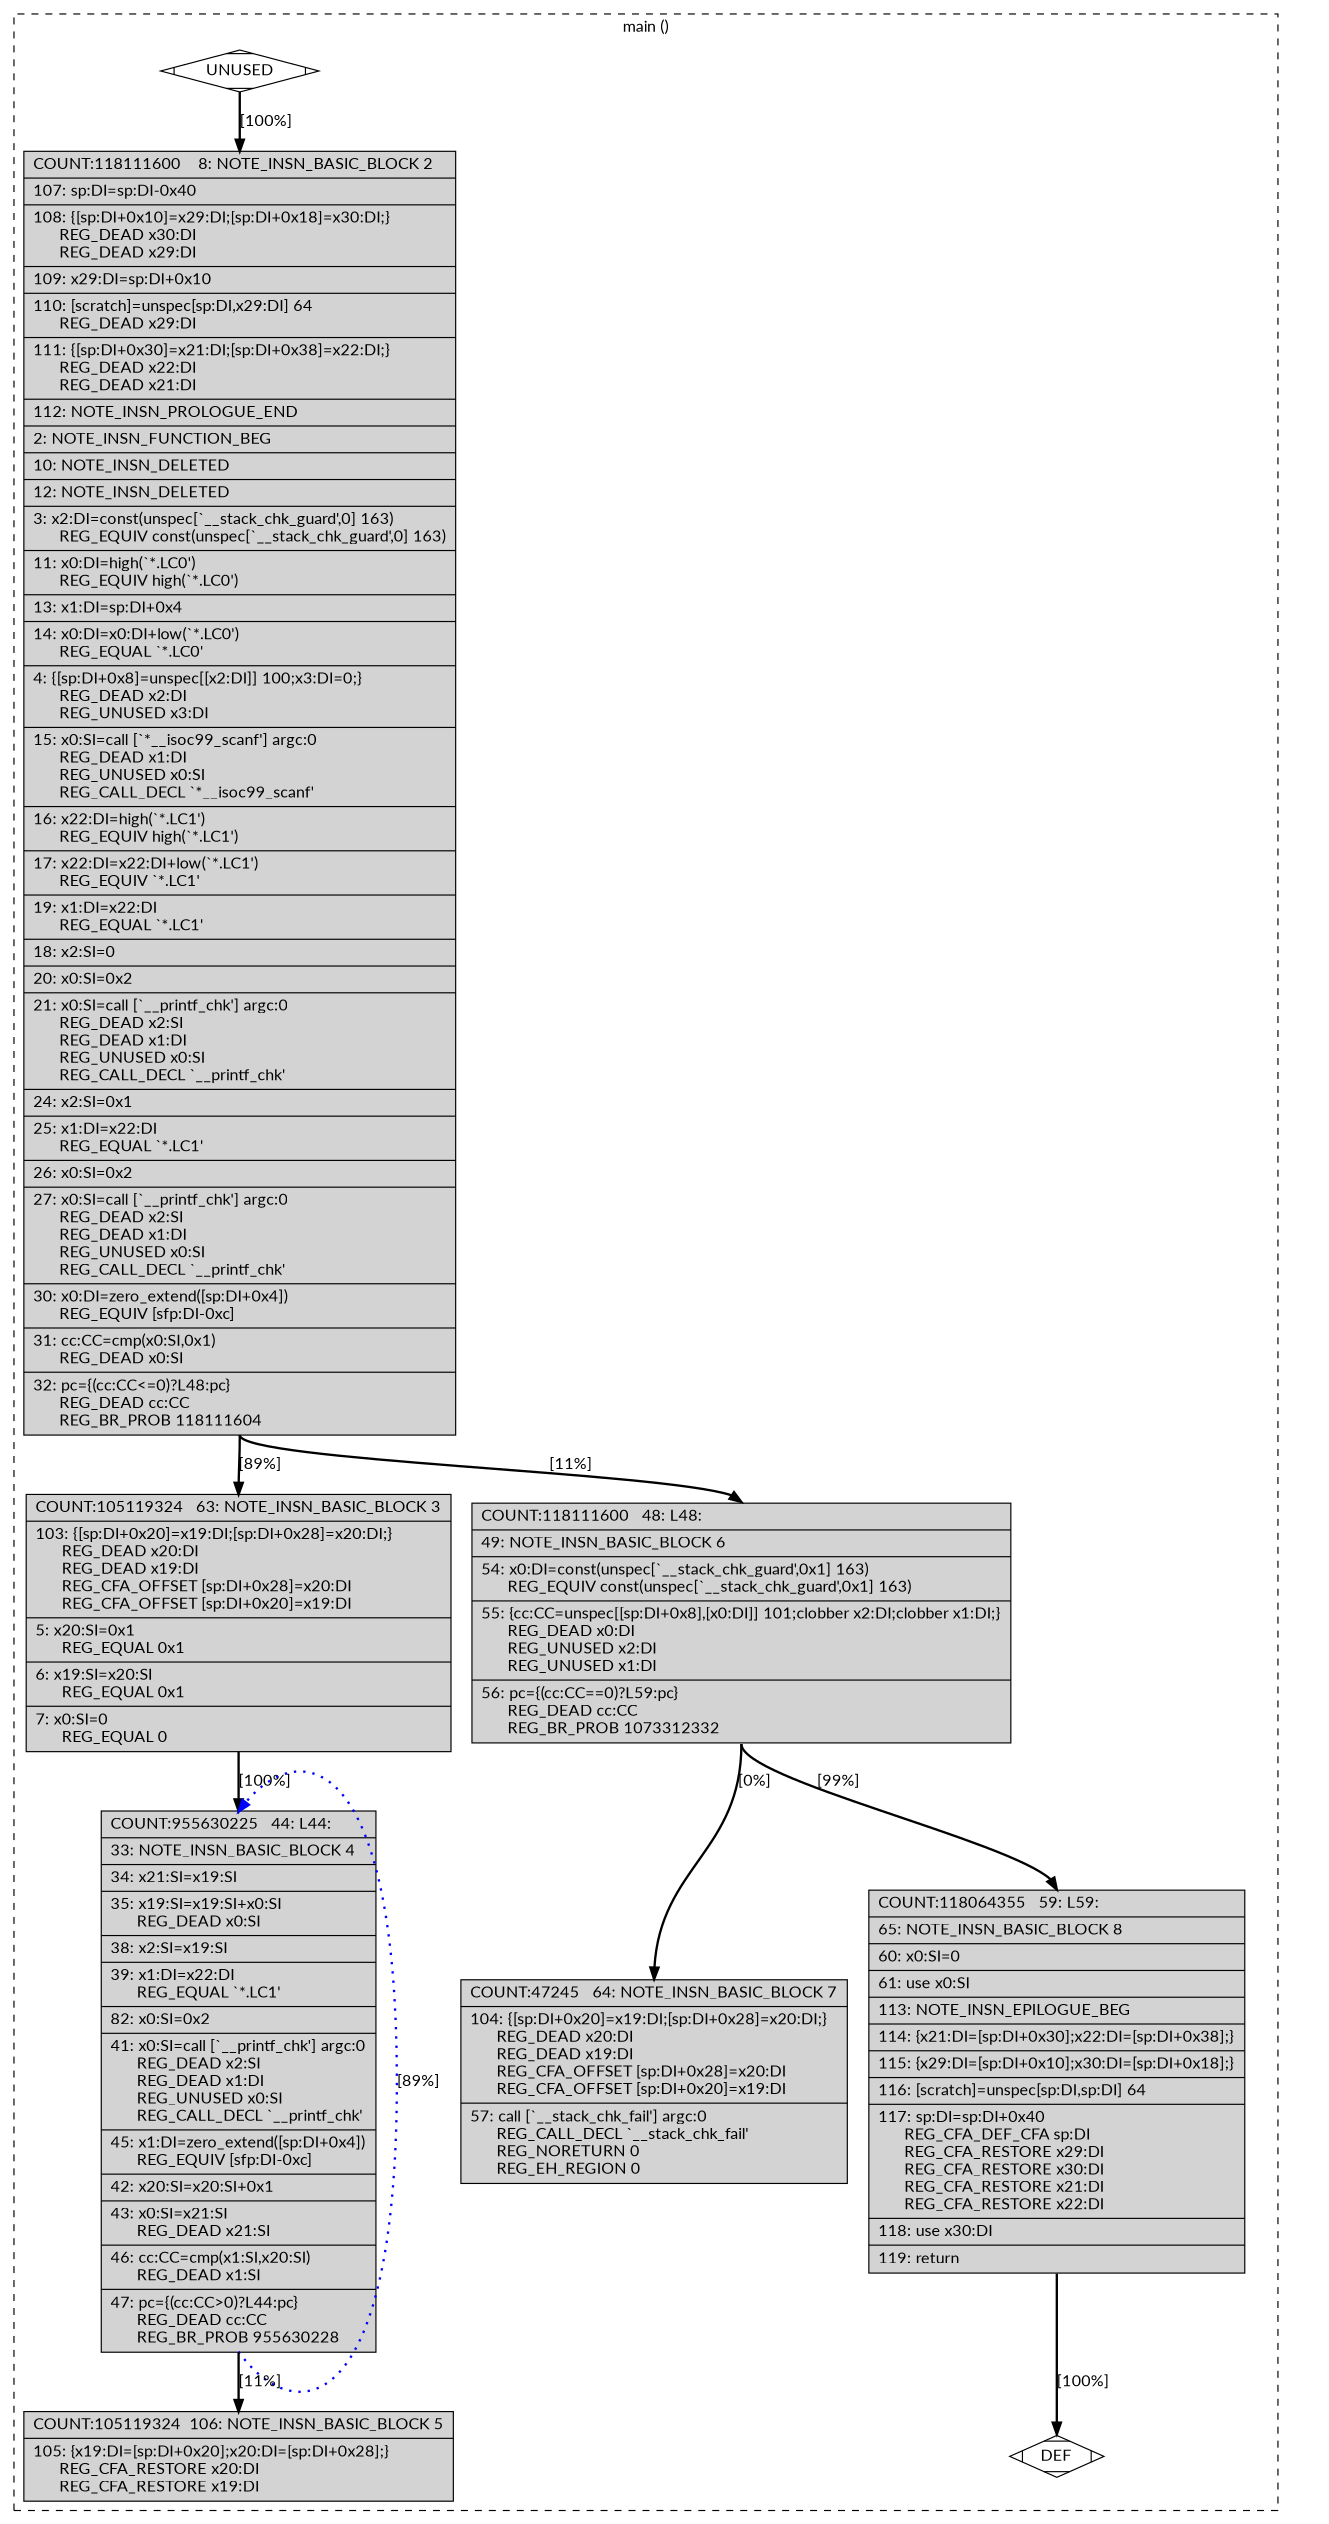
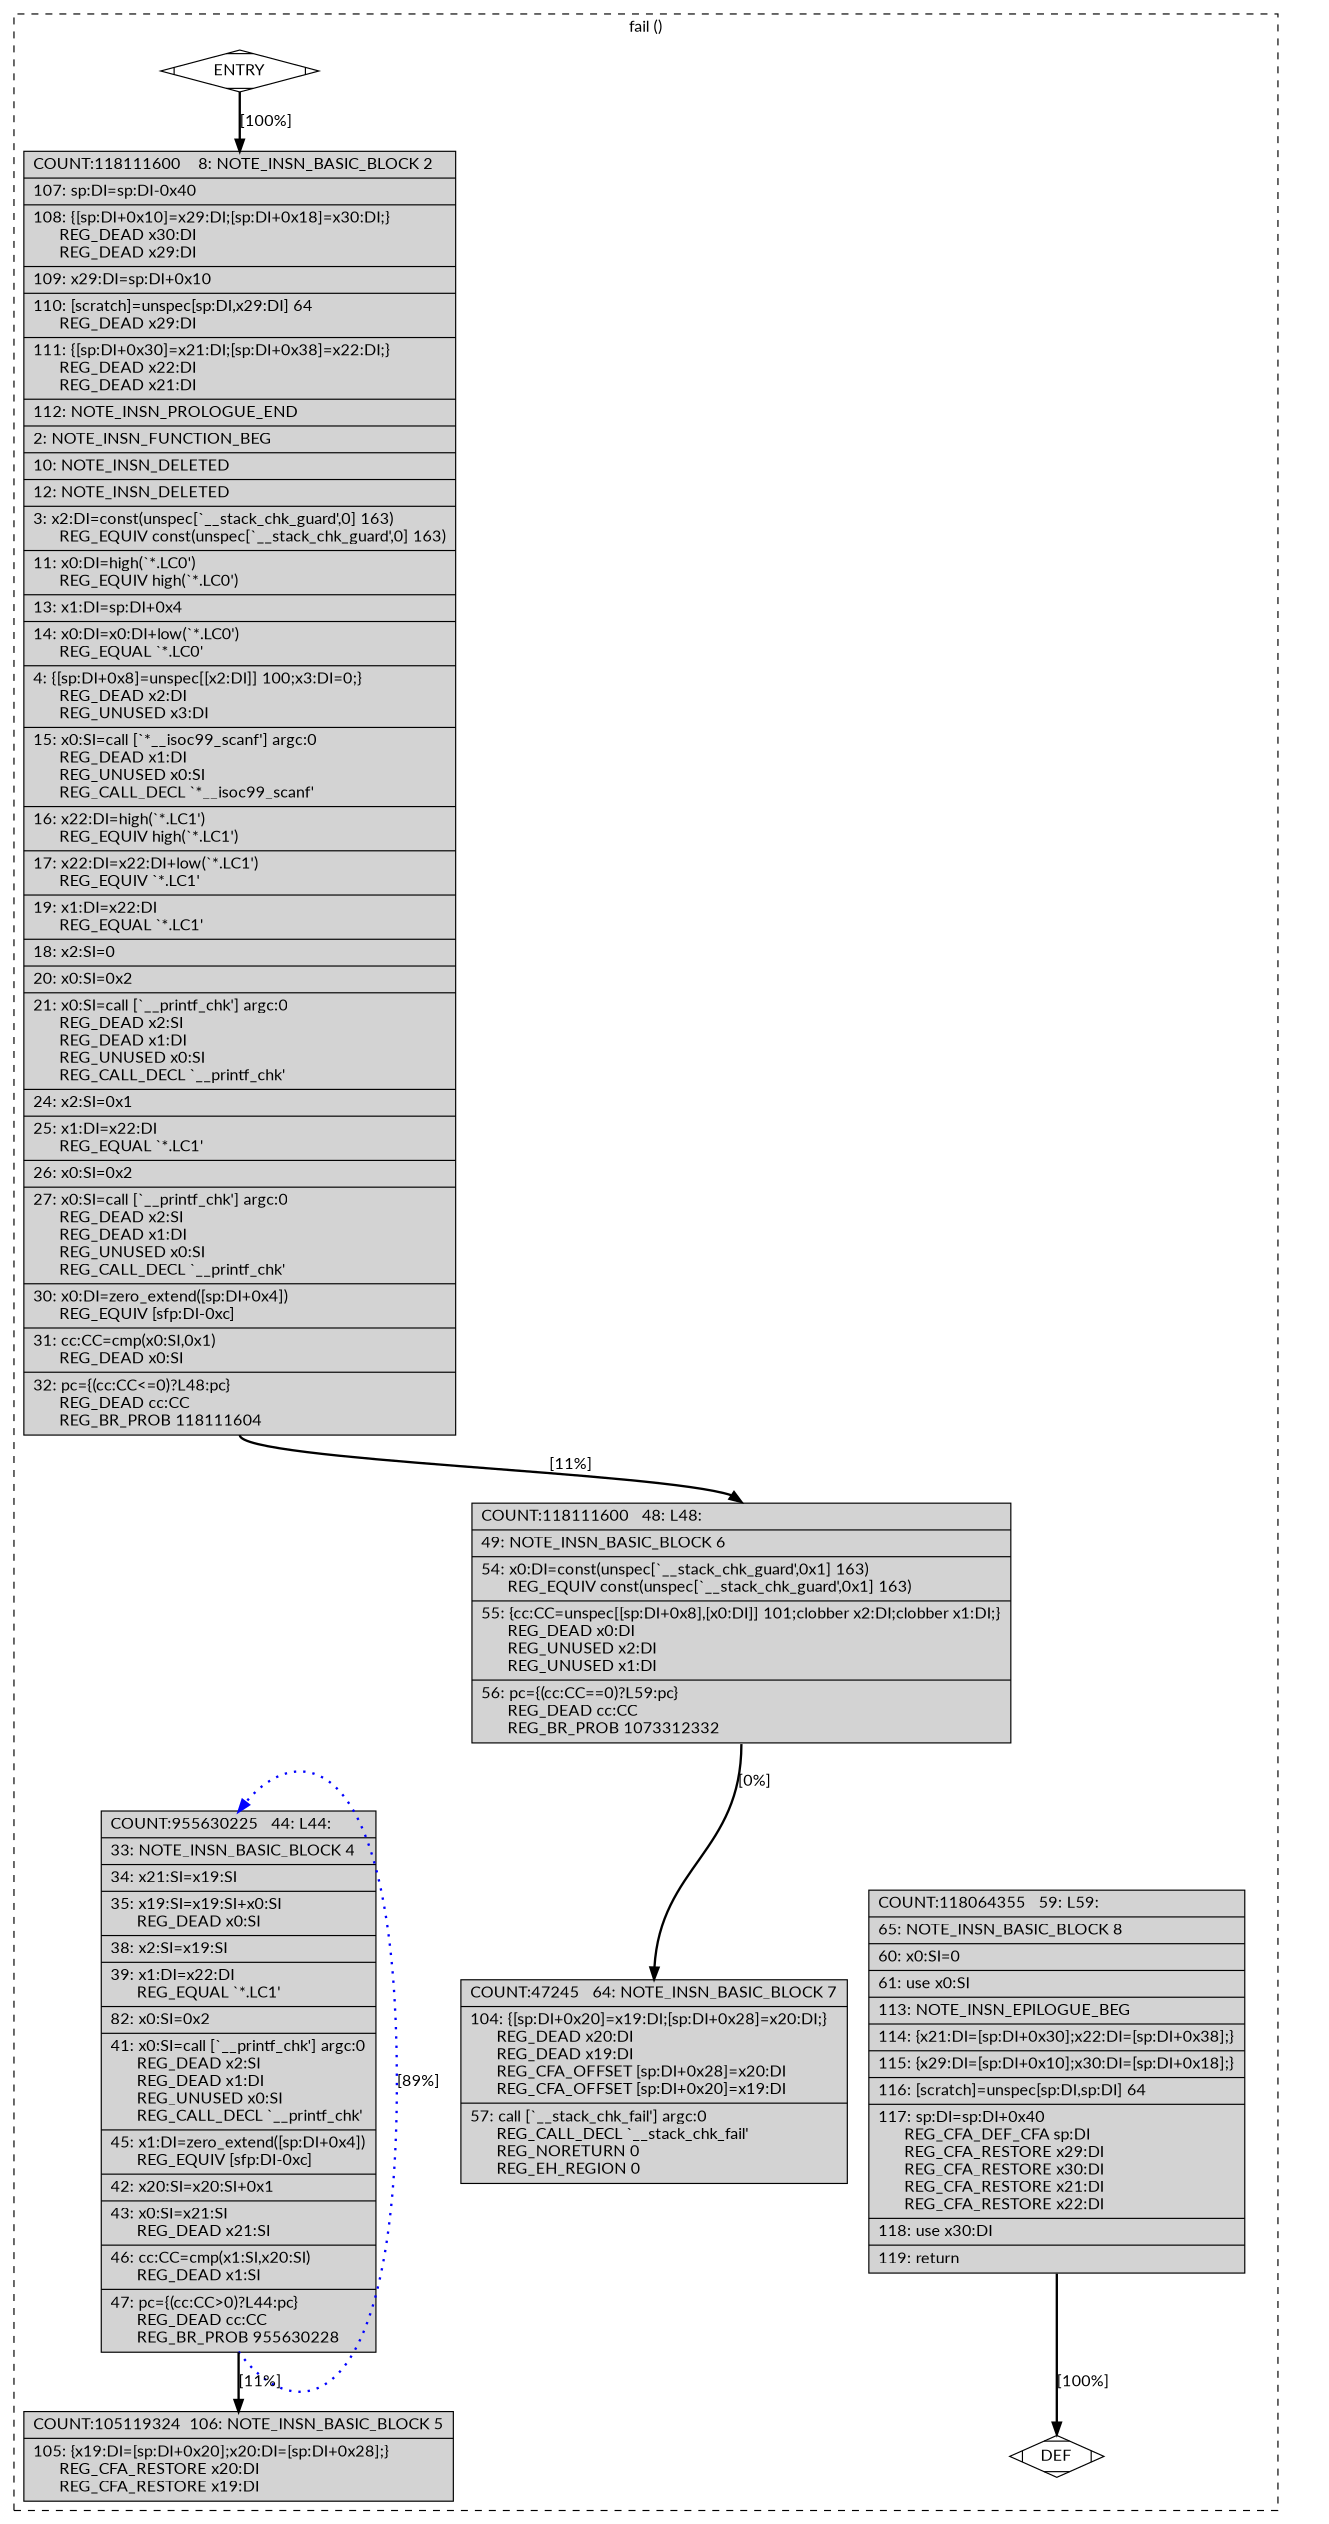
(646, 27) -> (646, 27)
(240, 71) -> (240, 71)
(239, 1623) -> none
(894, 1815) -> none
